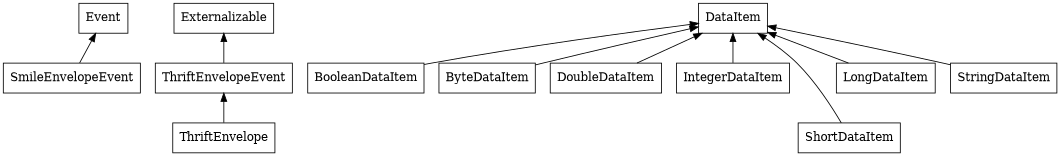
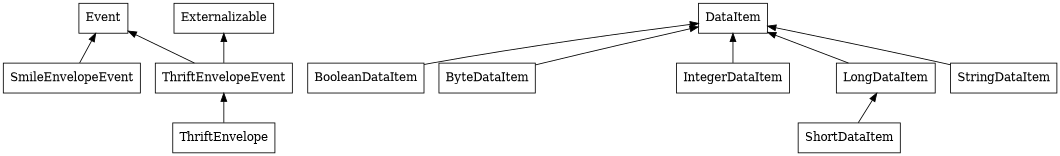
none -> (165, 49)
(808, 76) -> (865, 111)
(606, 78) -> none
